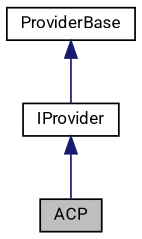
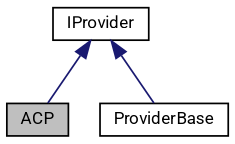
(71, 81) -> (138, 79)
